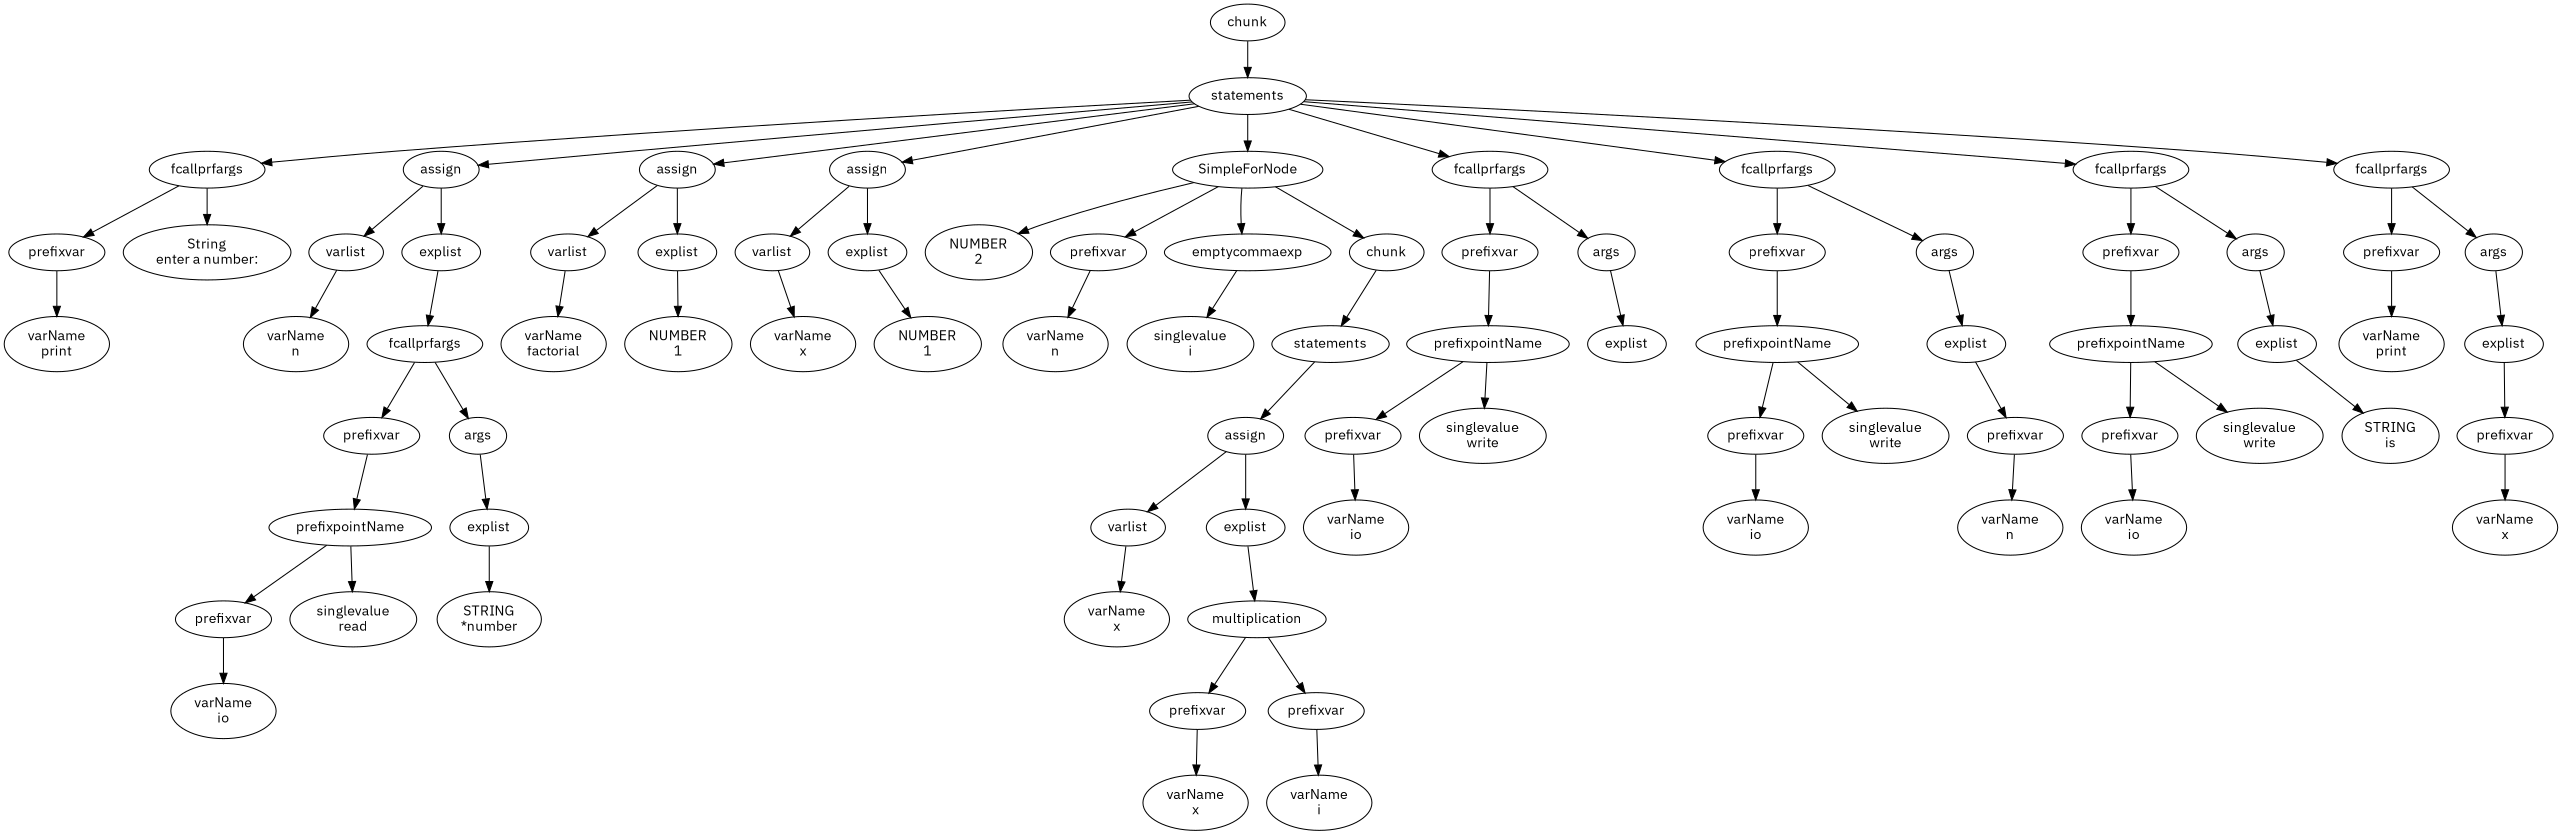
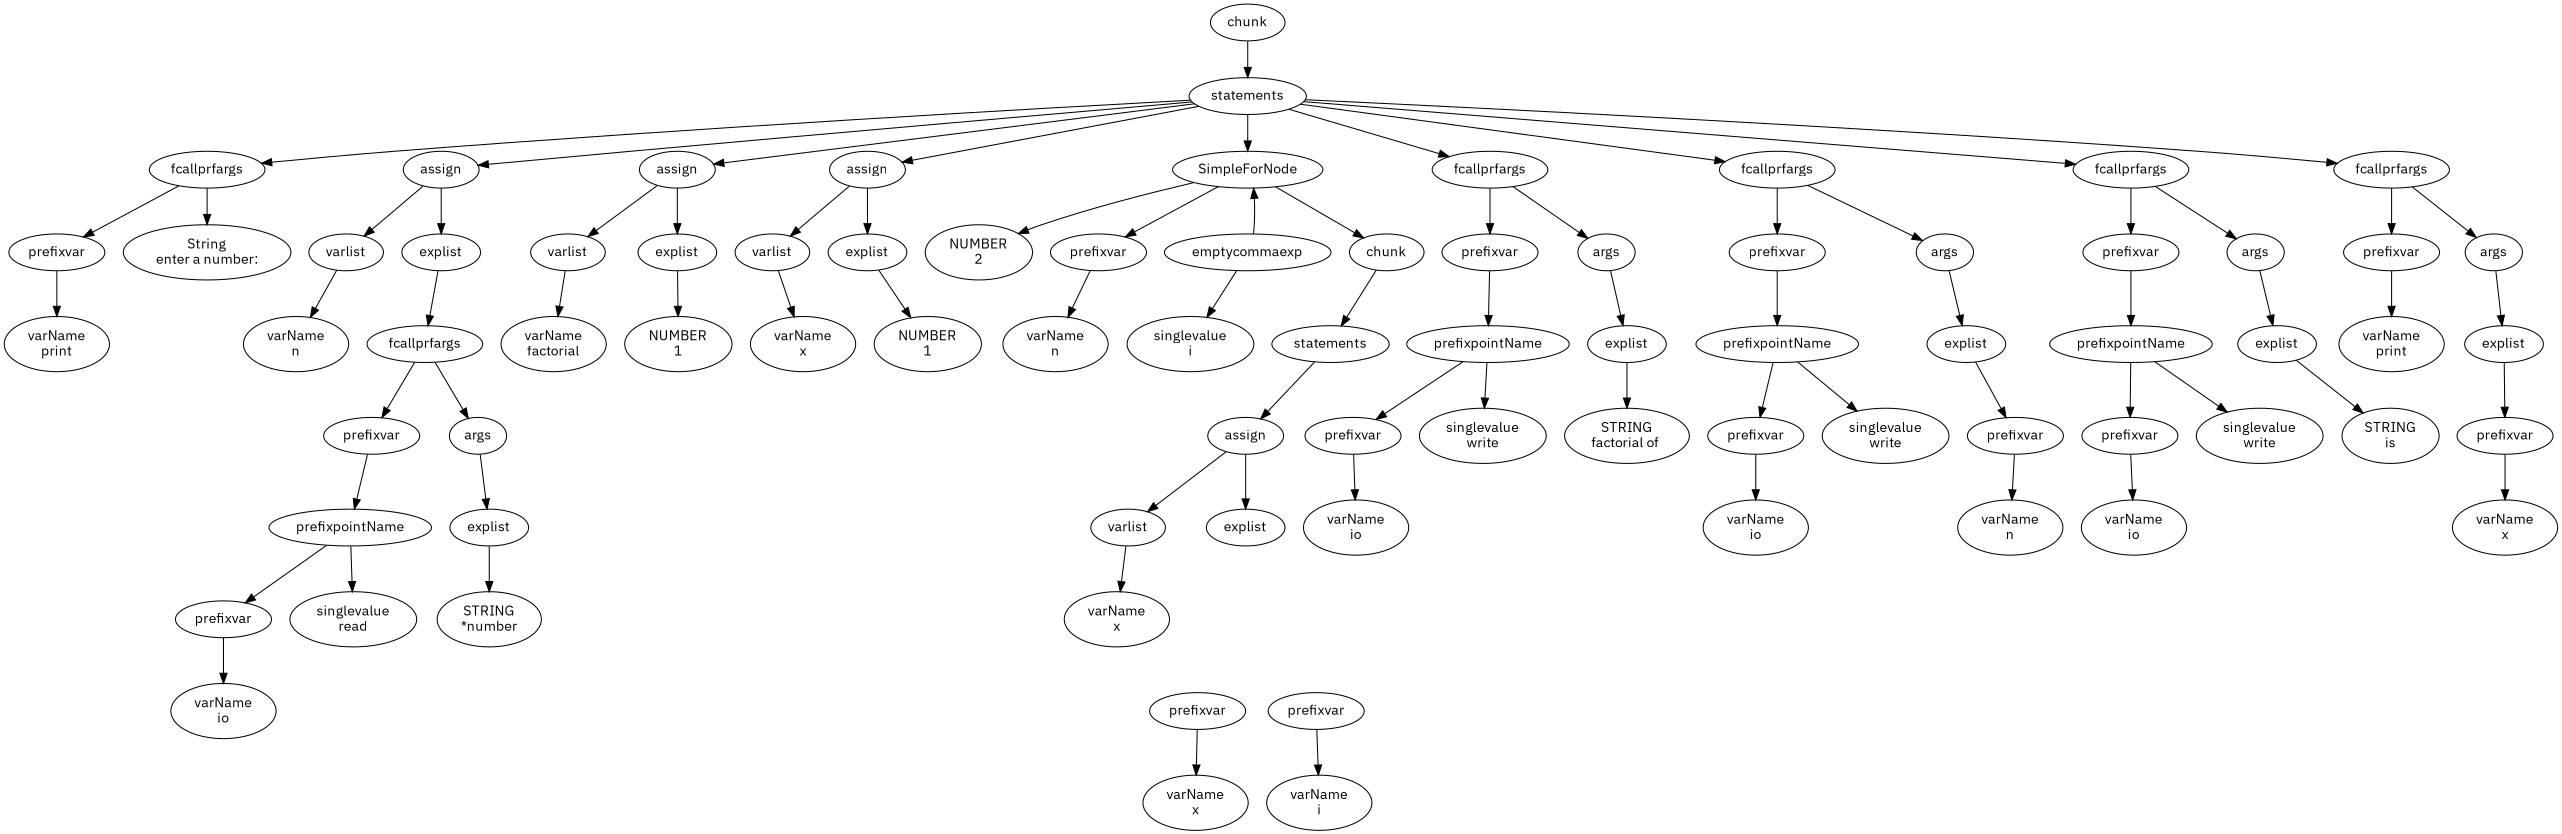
(1241, 206) -> (1255, 216)
none -> (1627, 436)
(1257, 619) -> none
